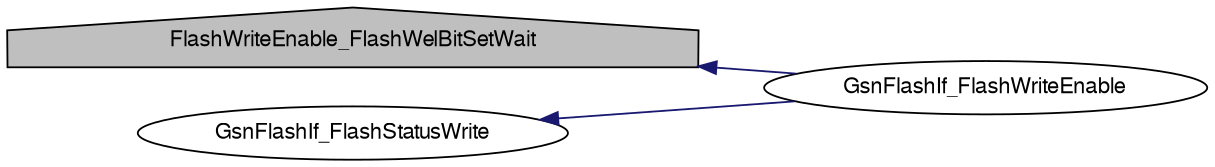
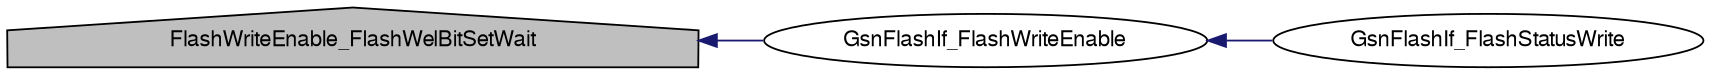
(676, 110) -> (1249, 41)
